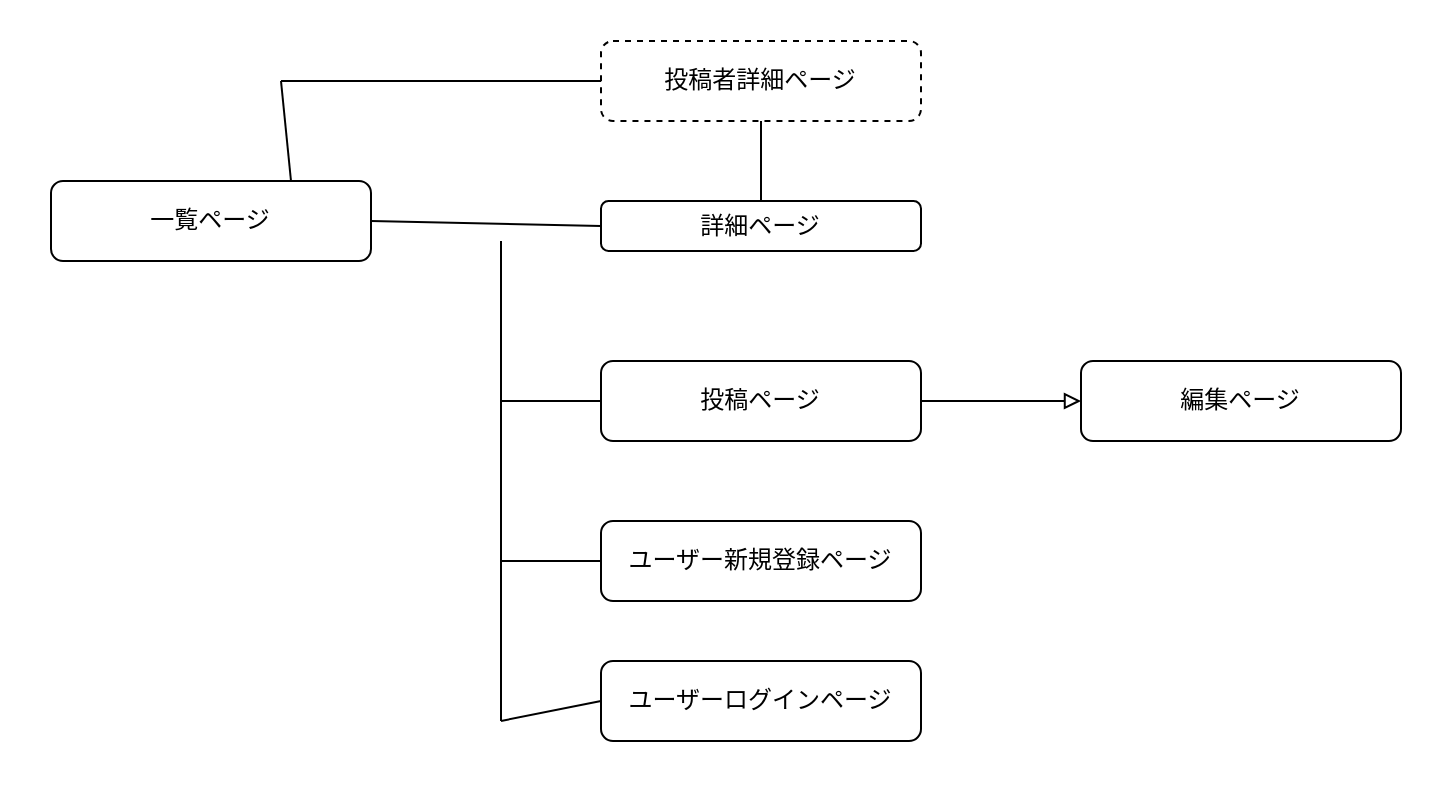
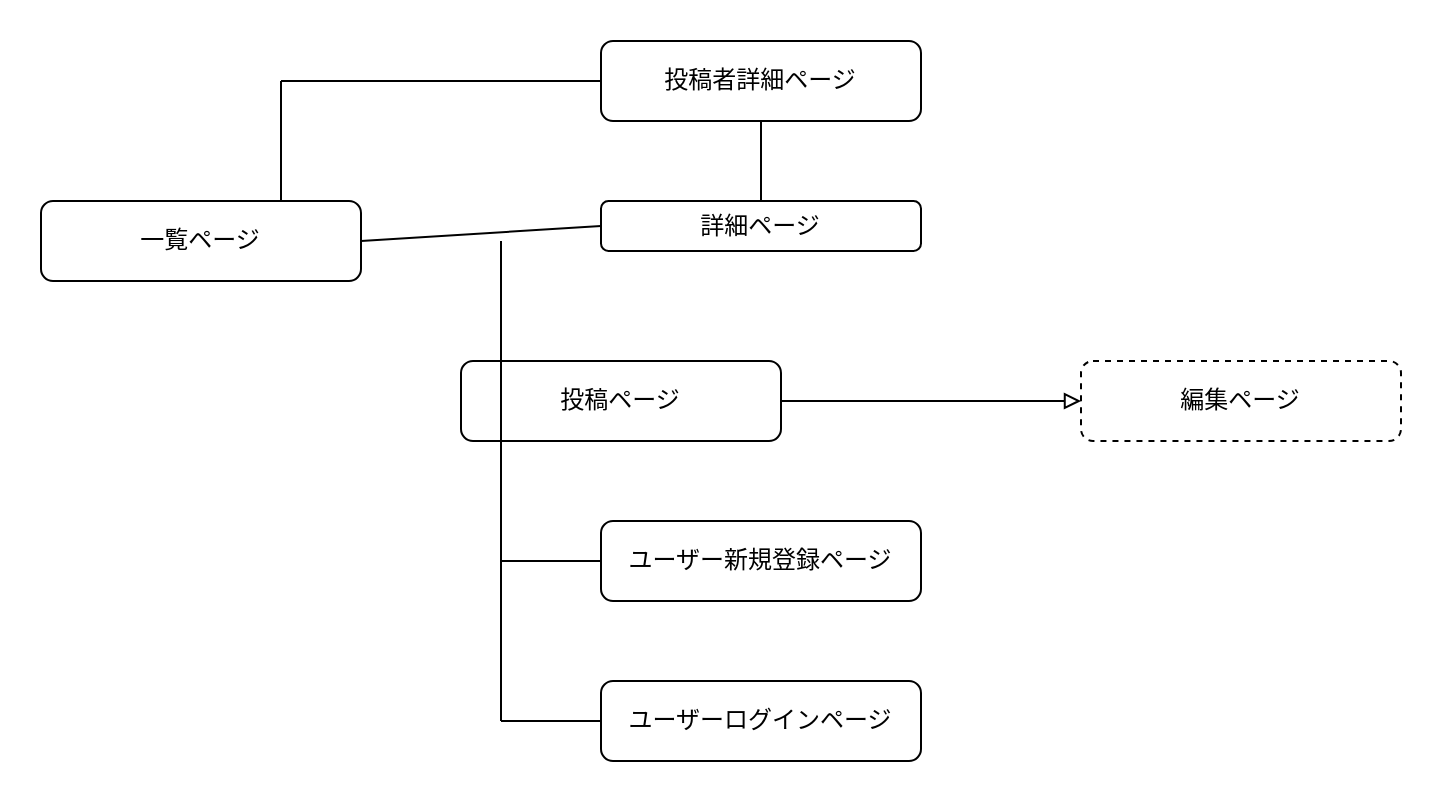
(761, 81) -> (761, 81)
(211, 221) -> (201, 241)
(761, 401) -> (621, 401)
(1241, 401) -> (1241, 401)
(761, 701) -> (761, 721)
